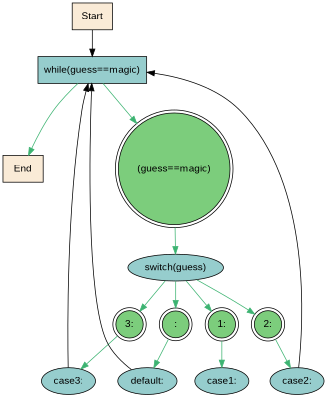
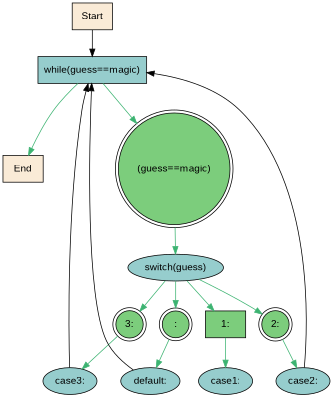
(222, 324) -> (226, 324)
